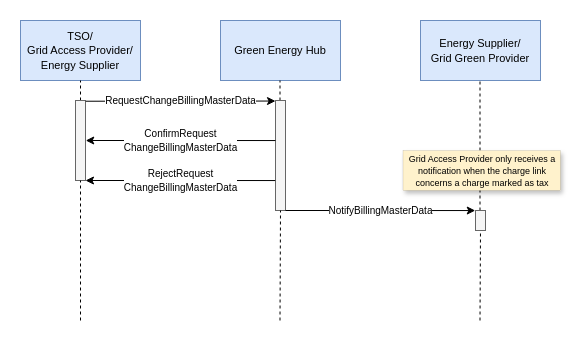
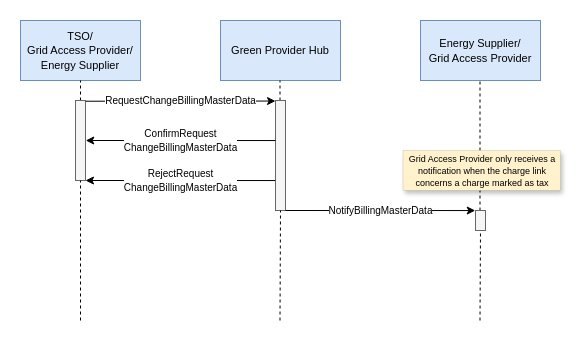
(281, 51) -> (281, 51)
(481, 51) -> (481, 51)
